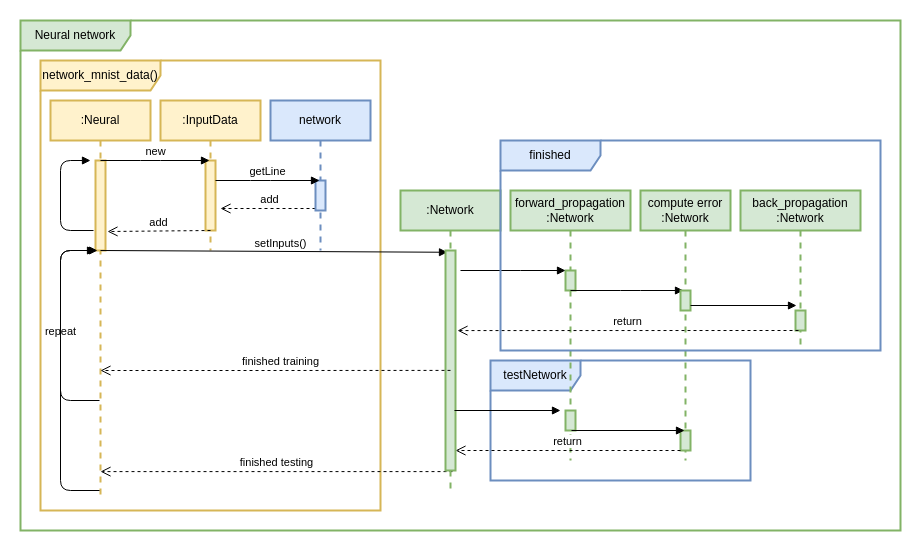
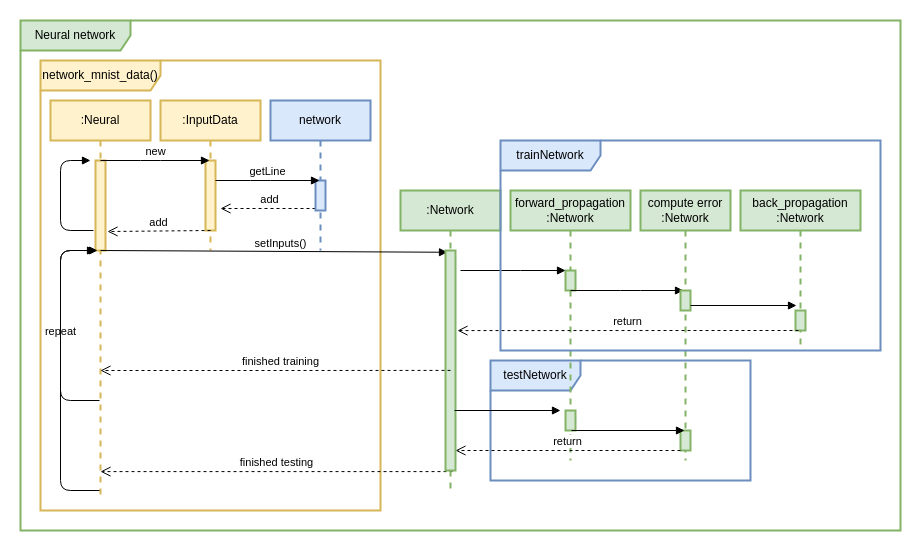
(551, 156) -> (551, 156)
